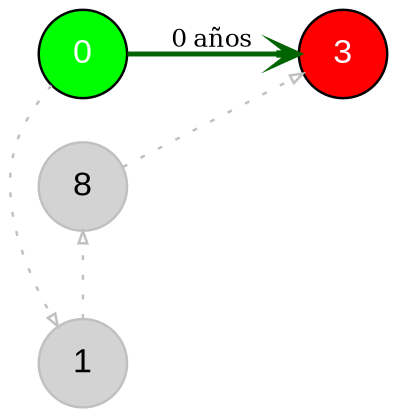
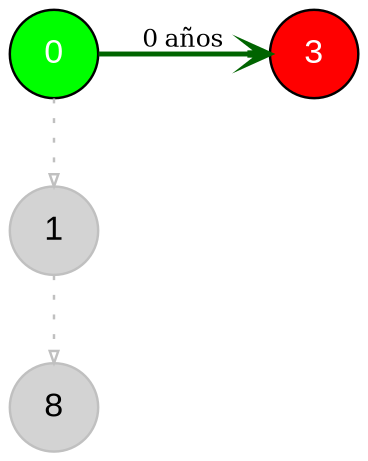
(207, 123) -> none
